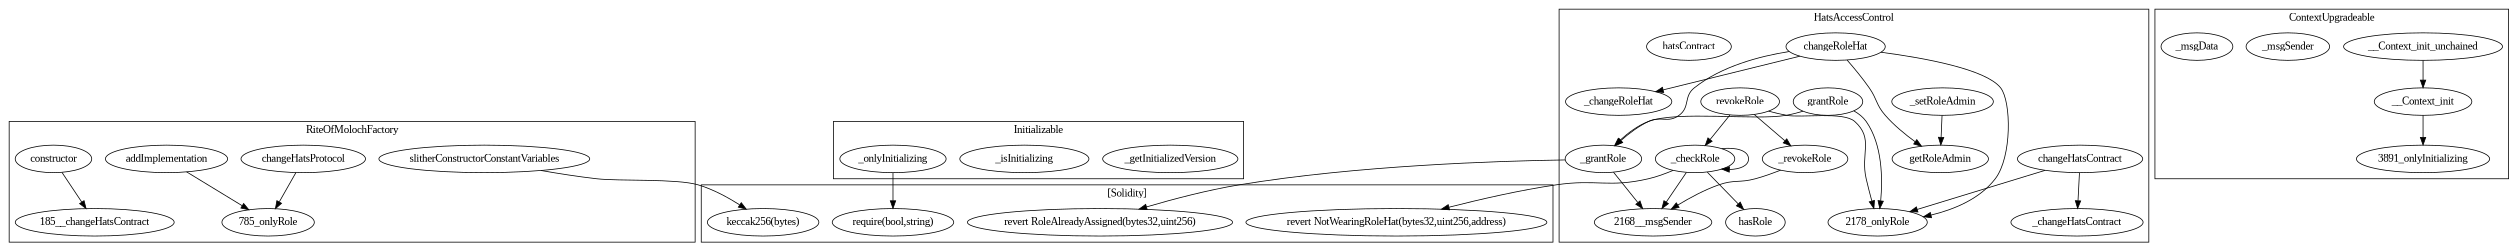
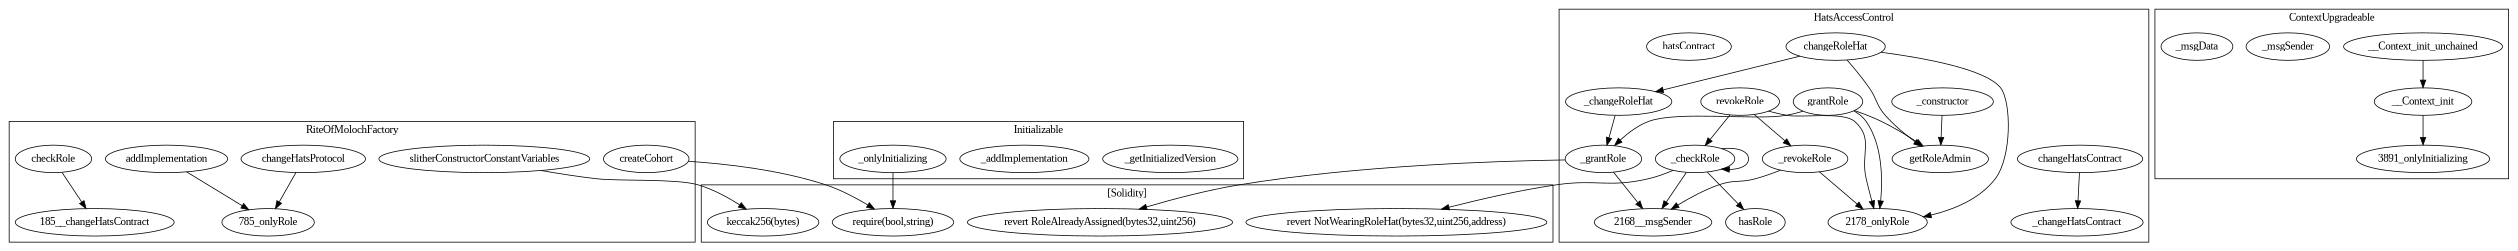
(1693, 90) -> (1612, 127)
(1943, 102) -> (1943, 102)
none -> (1887, 124)
(53, 159) -> (53, 159)
none -> (646, 159)
(1024, 159) -> (1024, 159)
(1972, 193) -> (1838, 188)
